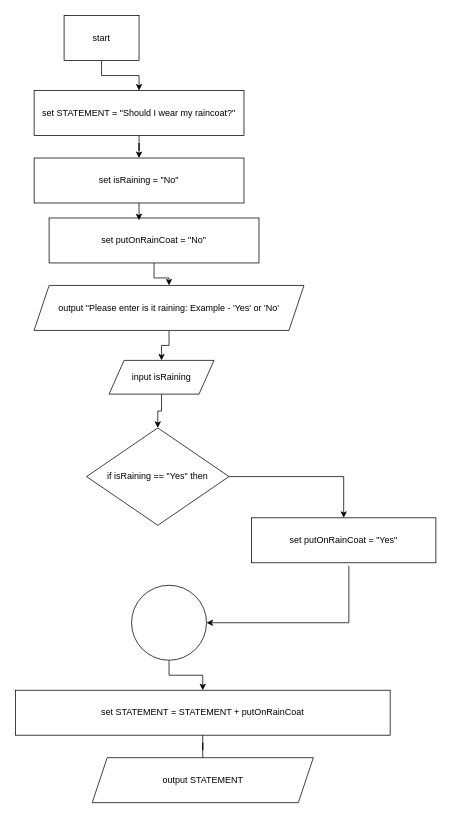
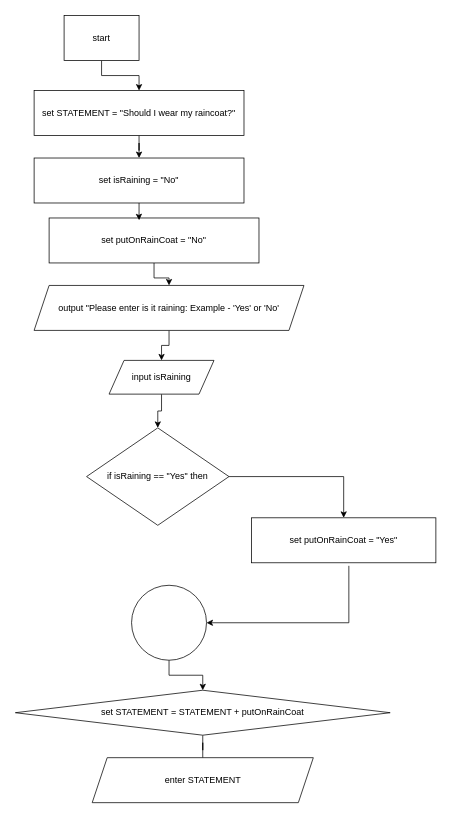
(203, 713) -> (203, 713)
(203, 780) -> (203, 780)
